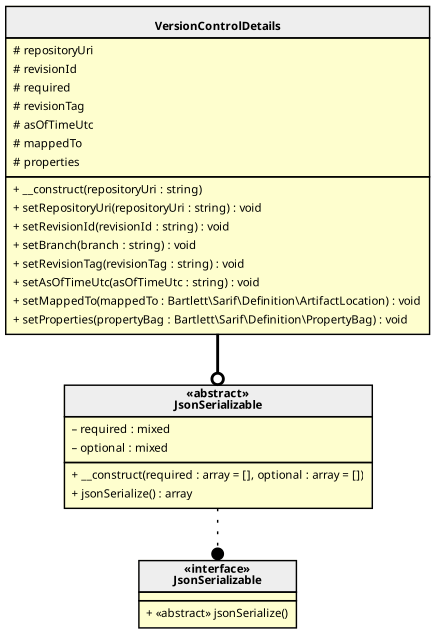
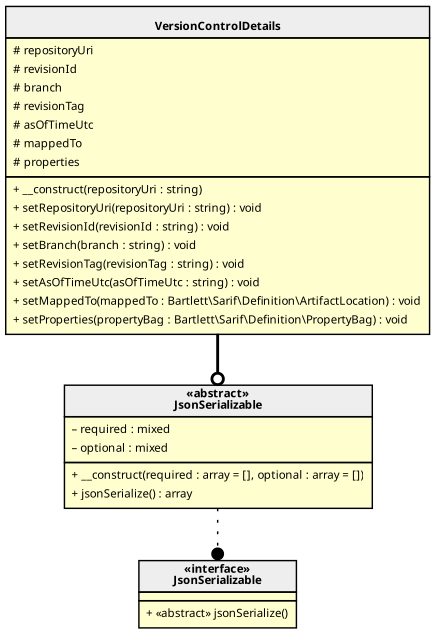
(42, 88) -> (38, 88)
